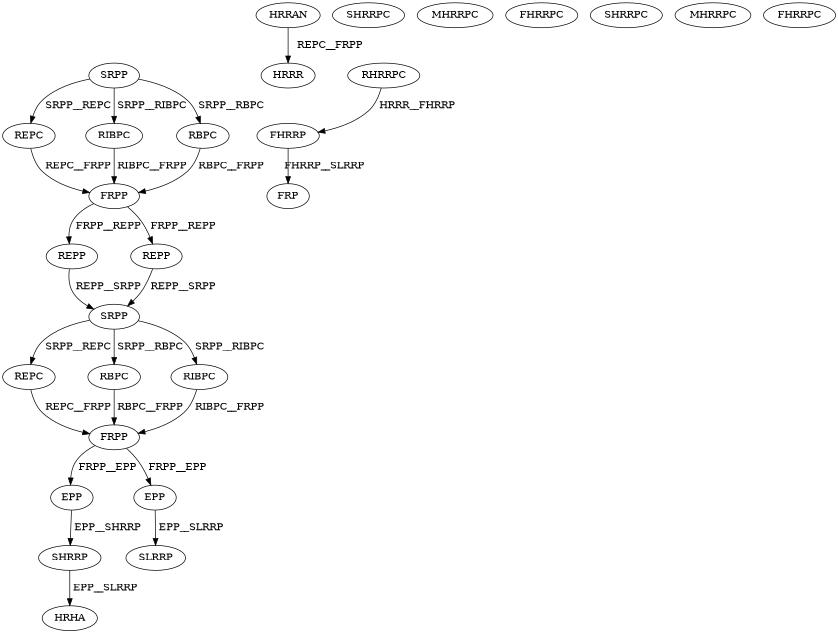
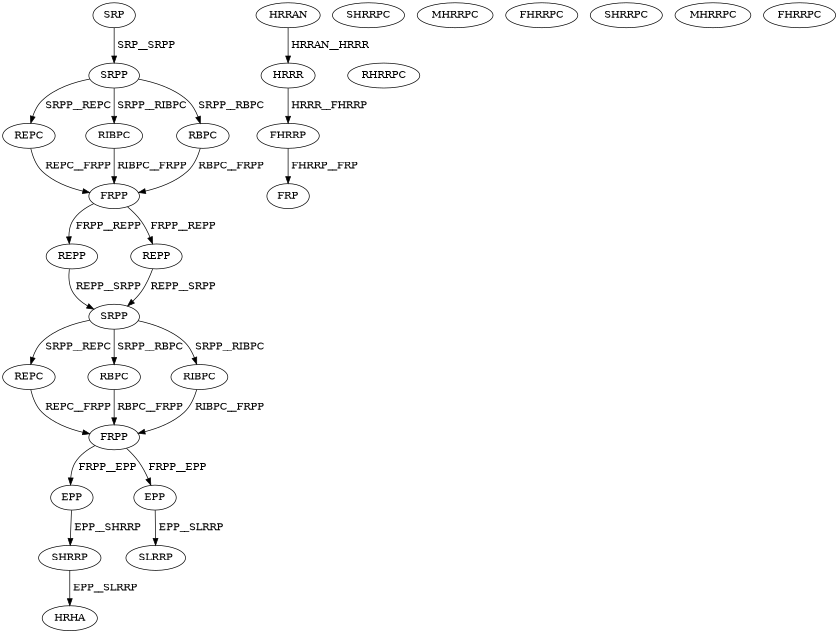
none -> (114, 15)
(329, 45) -> (329, 45)
(360, 117) -> (288, 102)
(323, 166) -> (323, 166)
